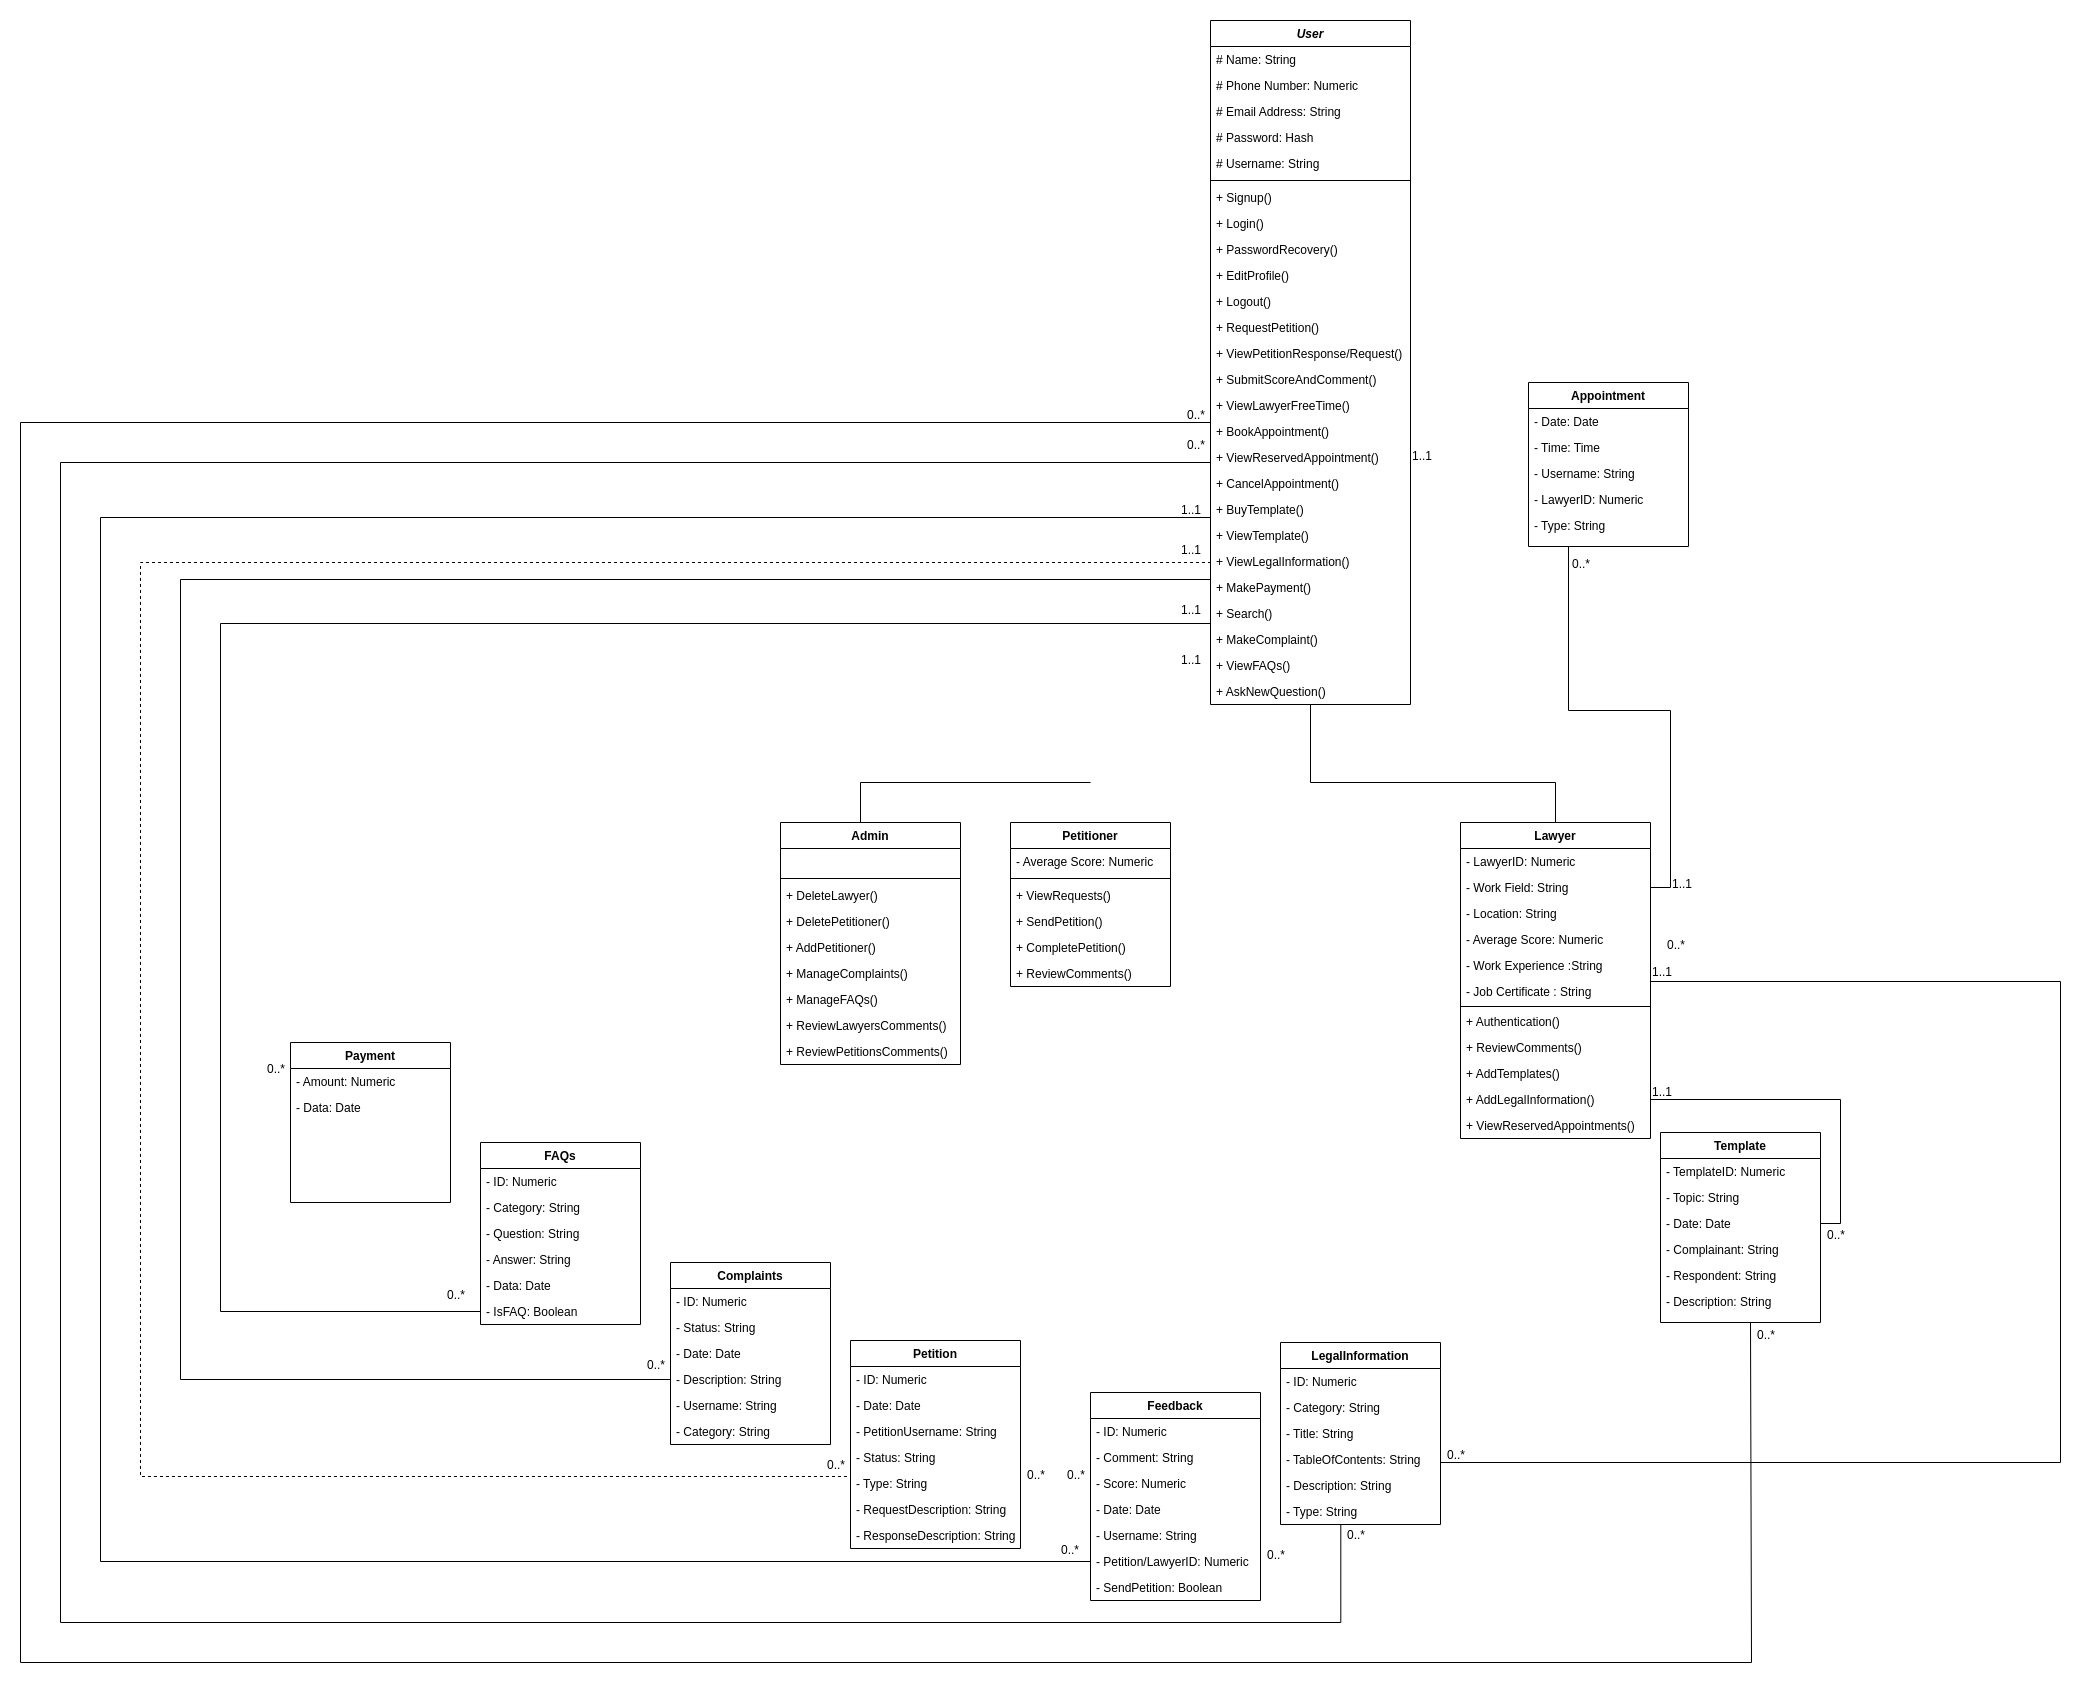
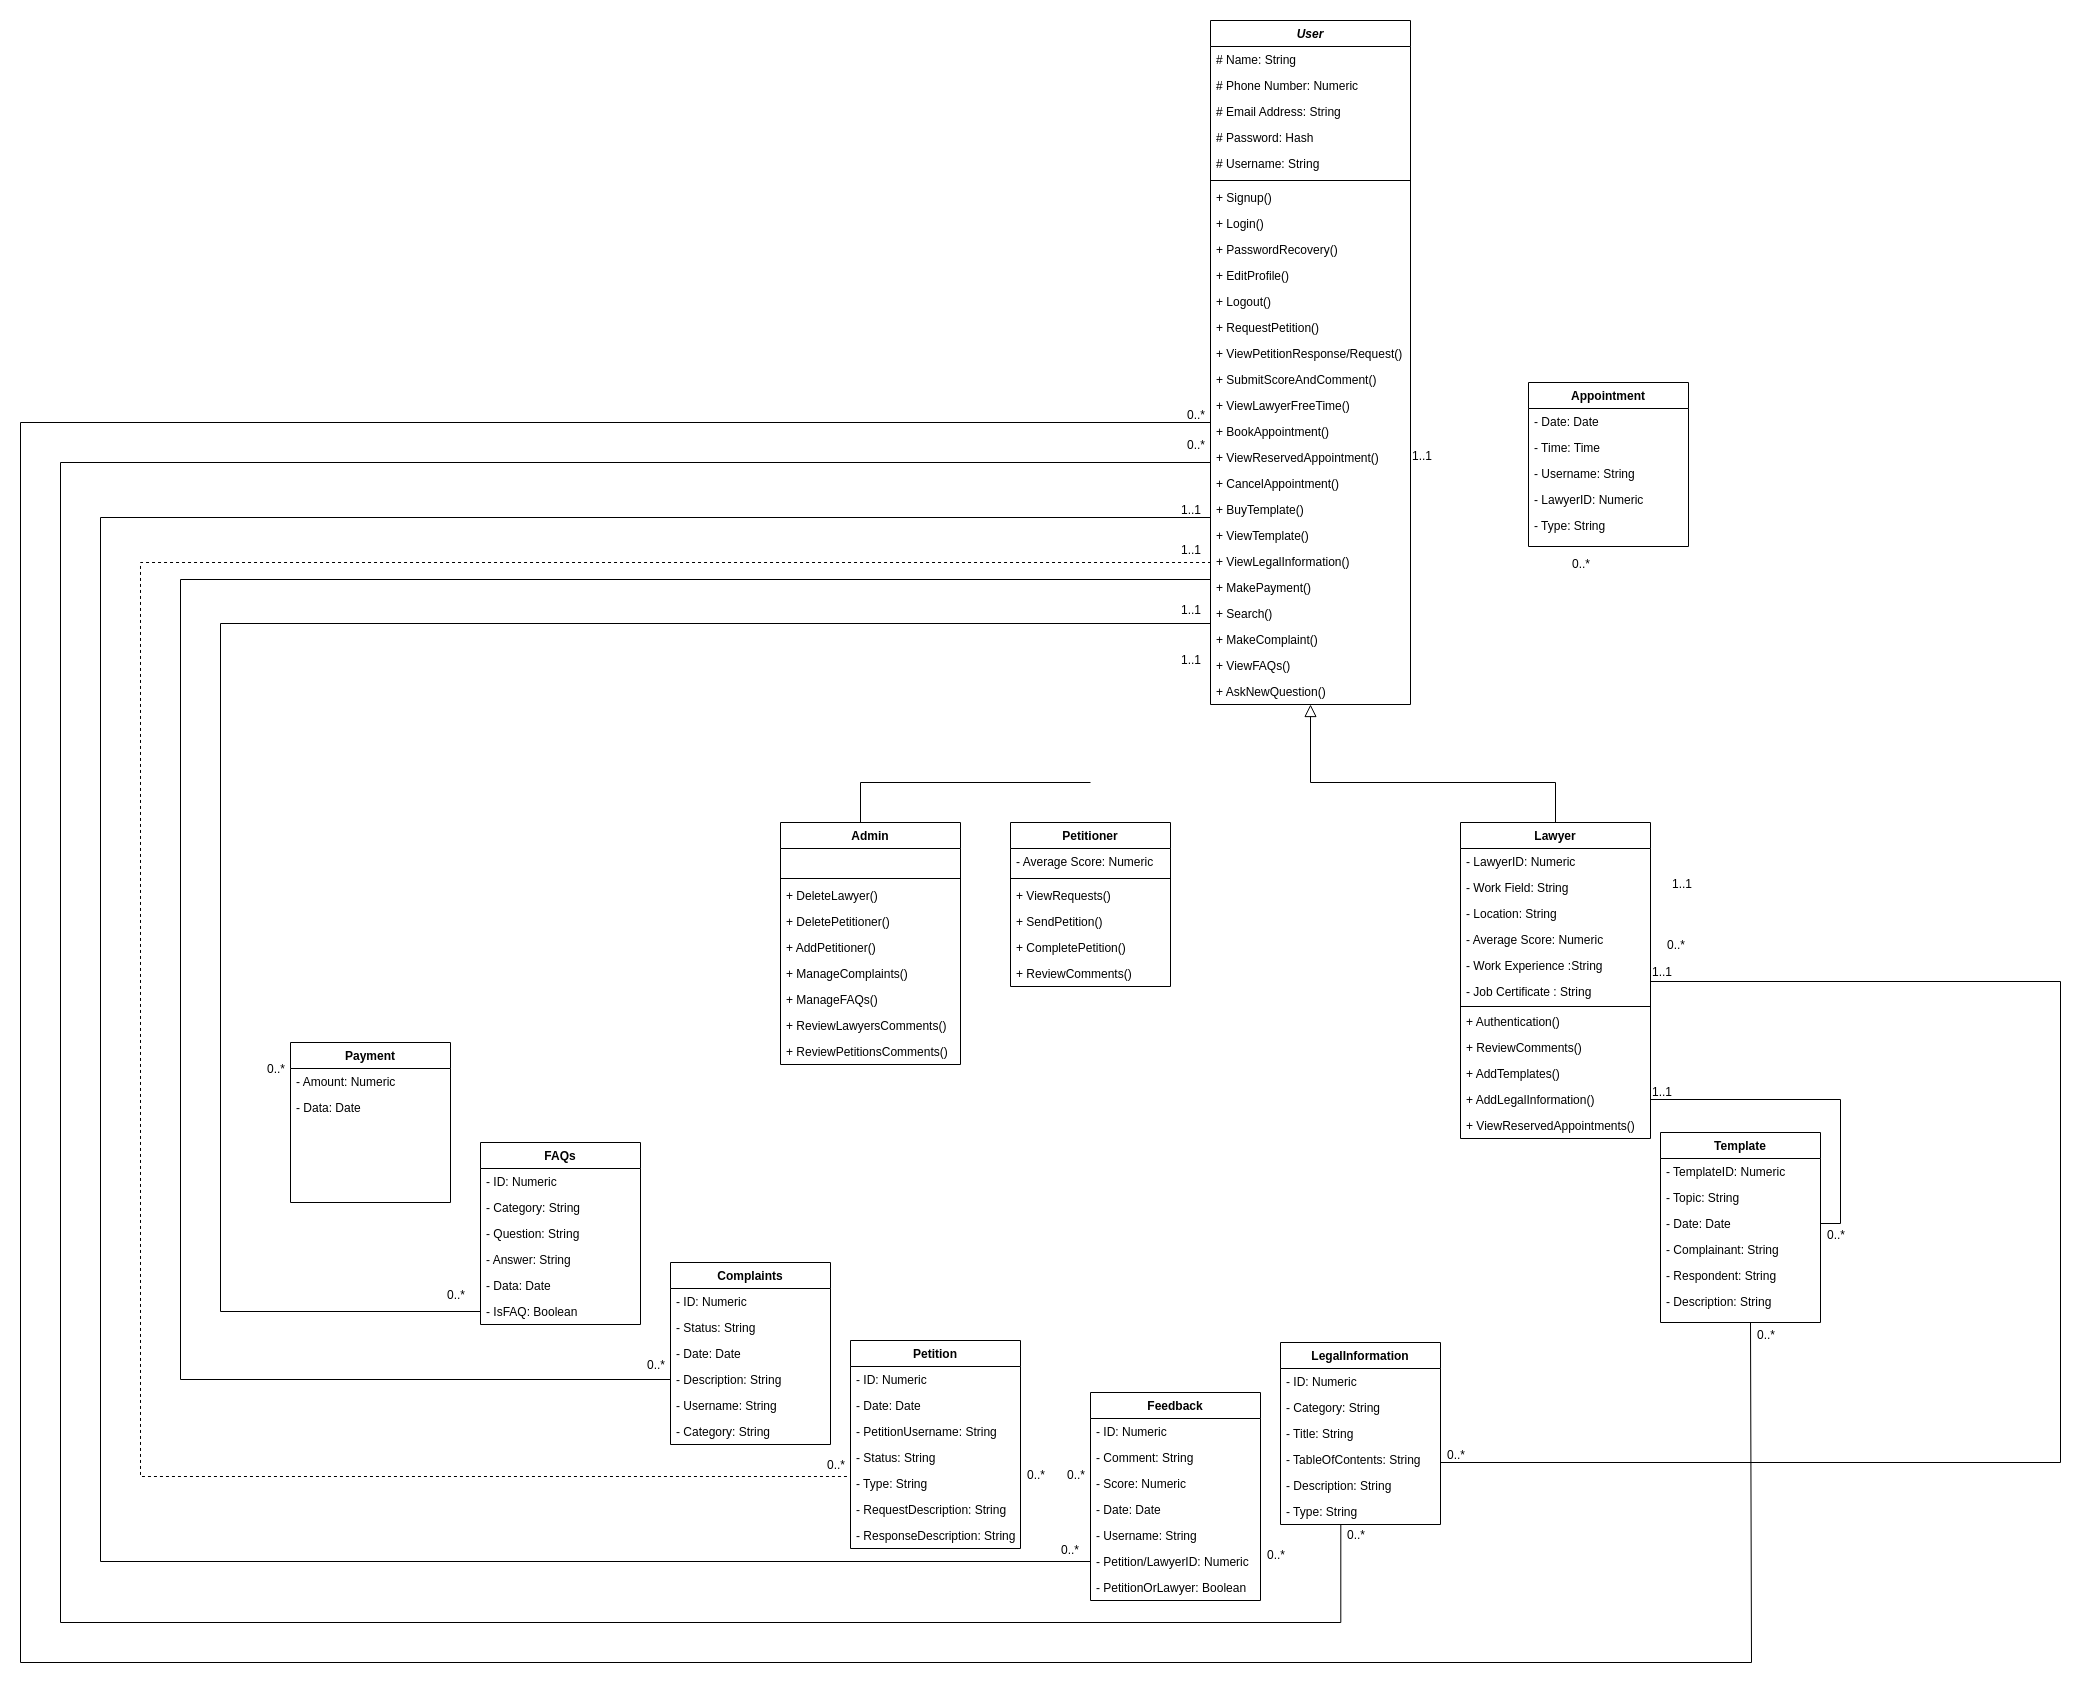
(1637, 711) -> none
(1311, 713) -> (1311, 718)
(1164, 1588) -> (1177, 1588)
